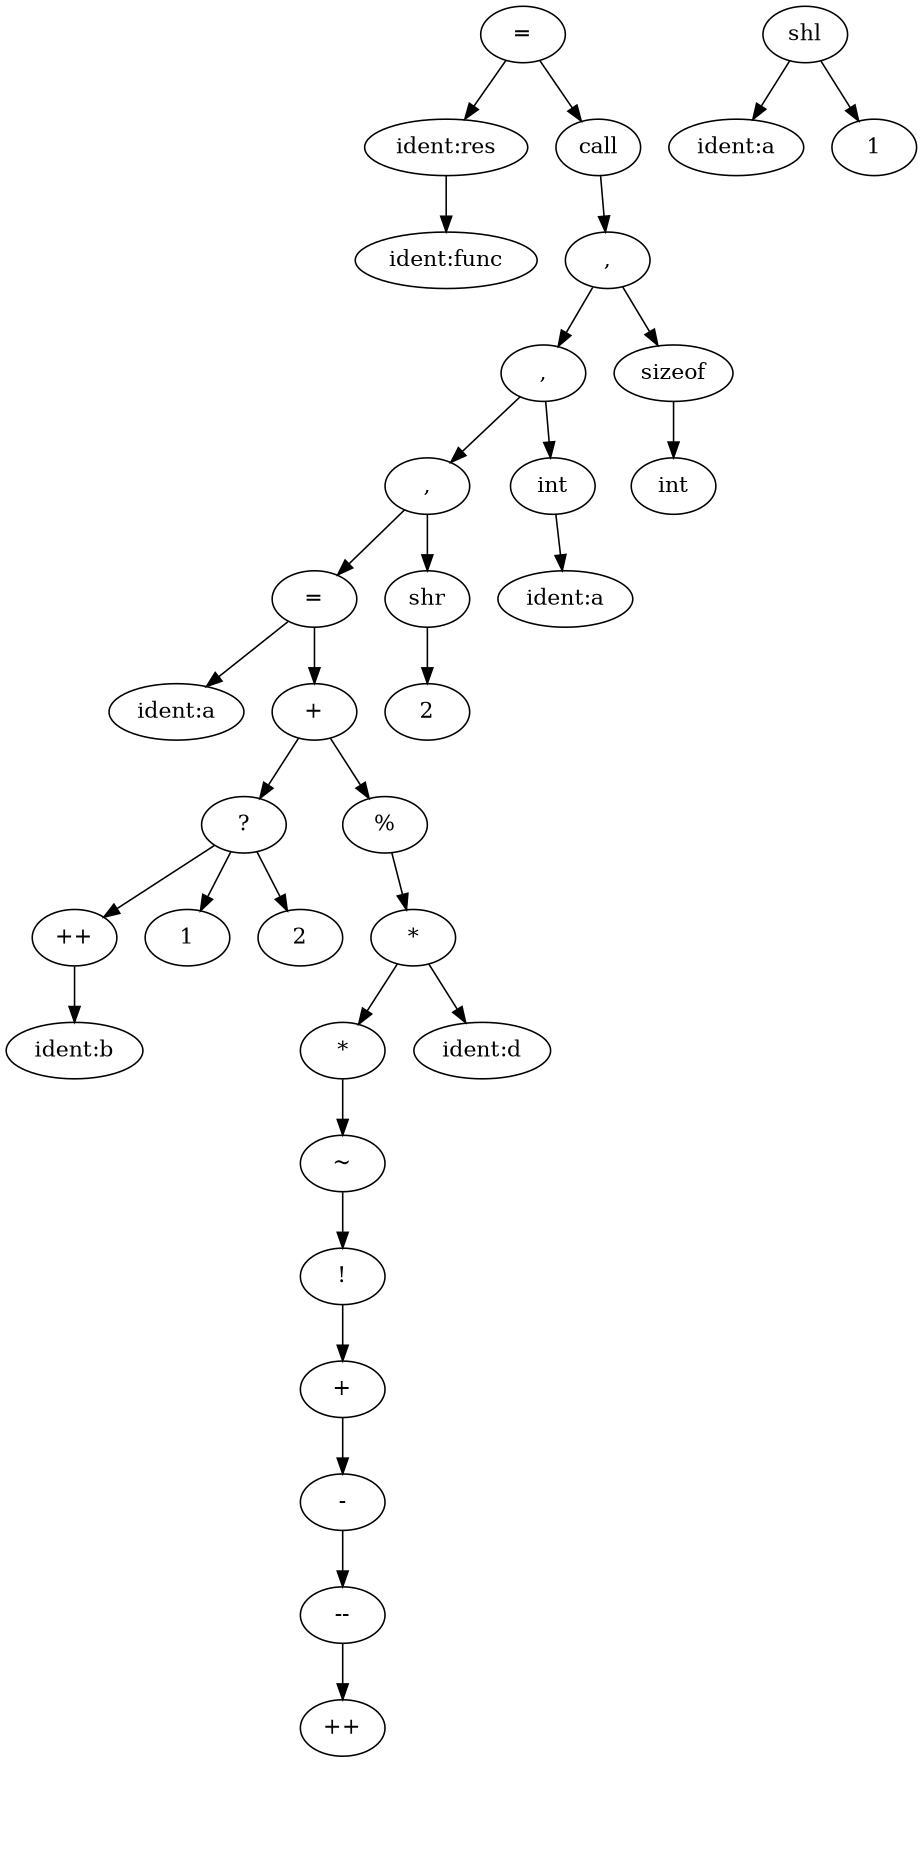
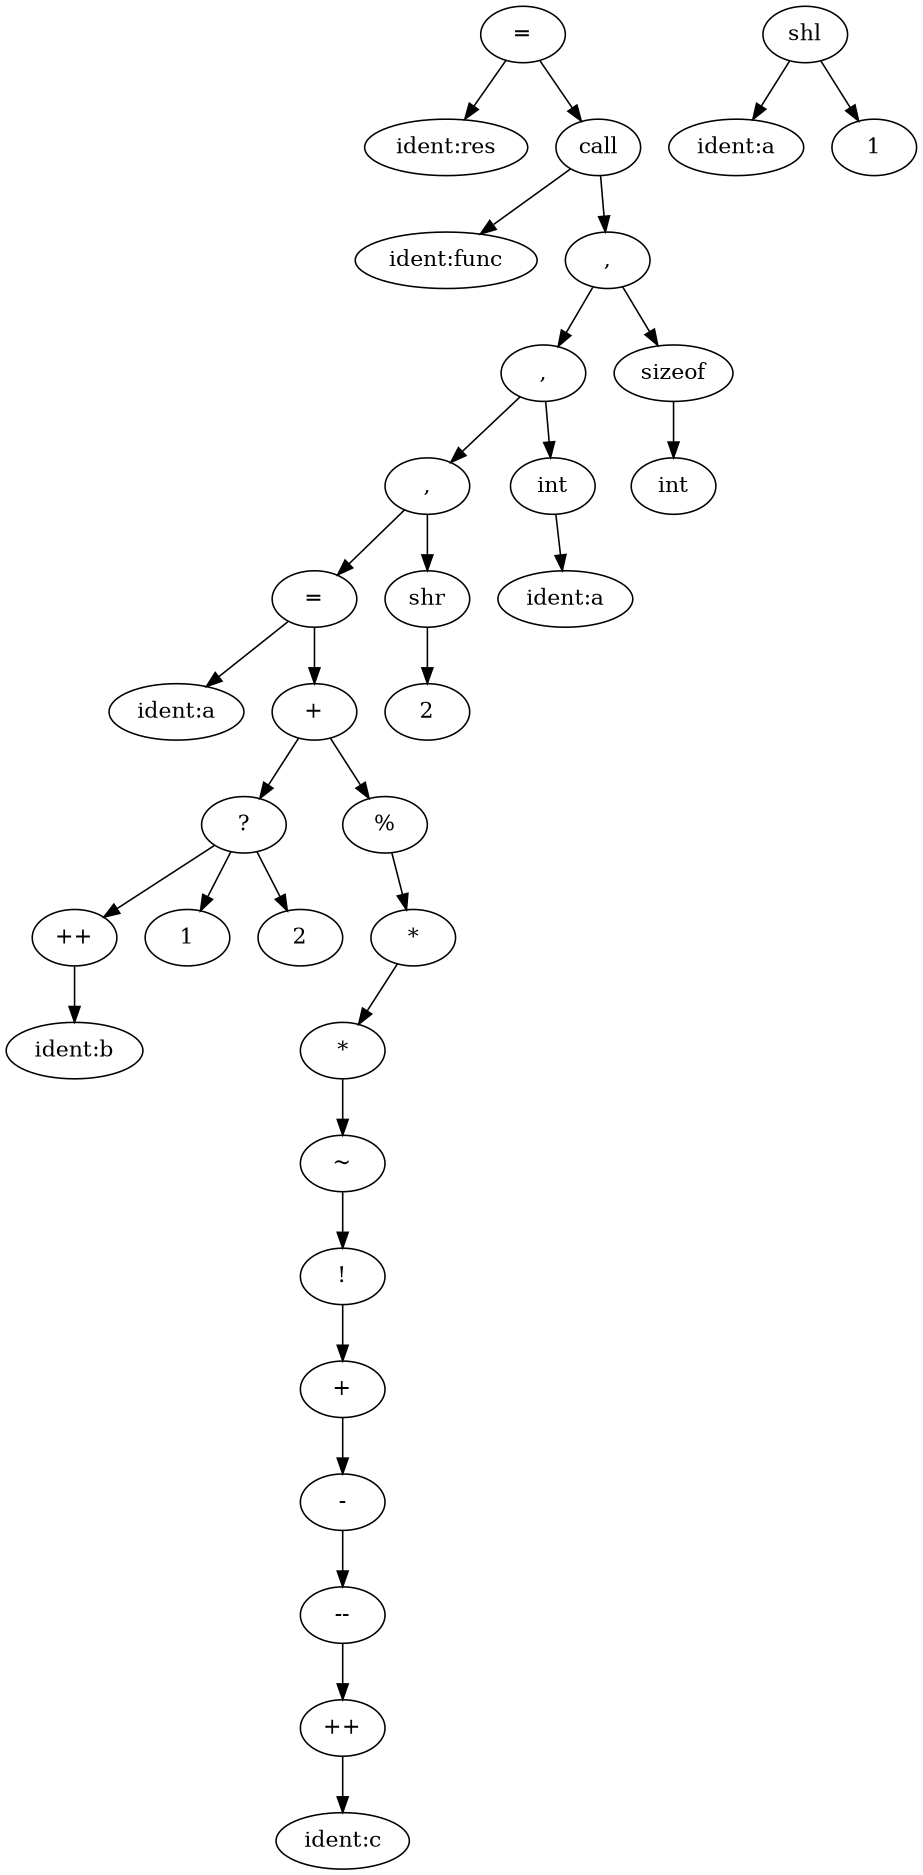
(446, 196) -> (532, 197)
(482, 1051) -> none
none -> (343, 1841)
